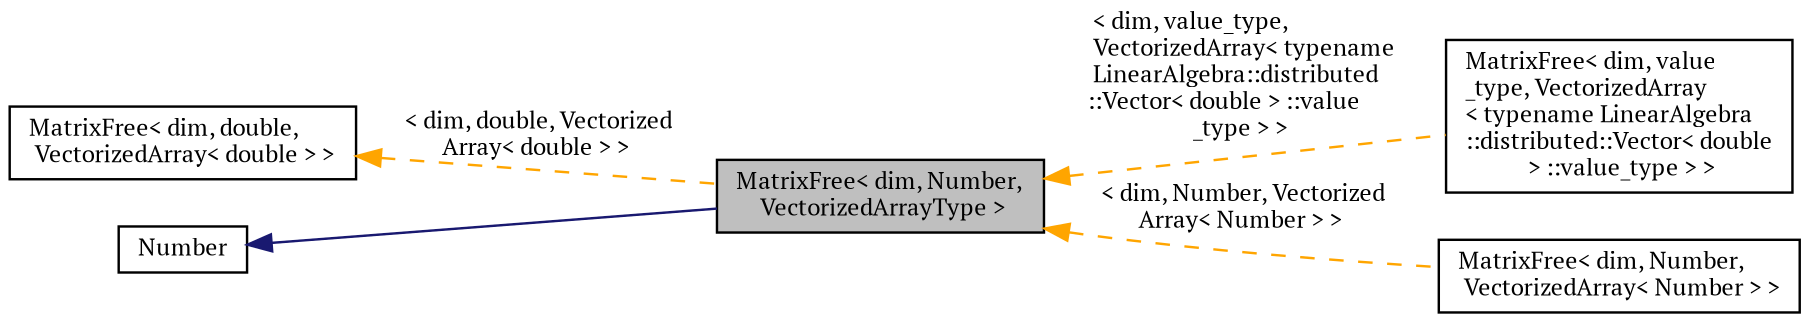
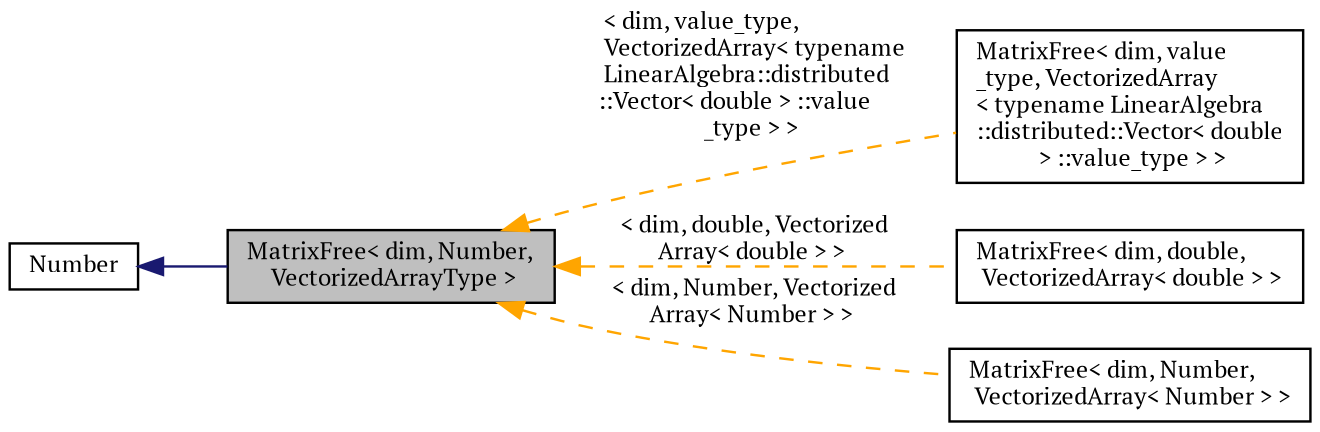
(548, 171) -> (768, 266)
